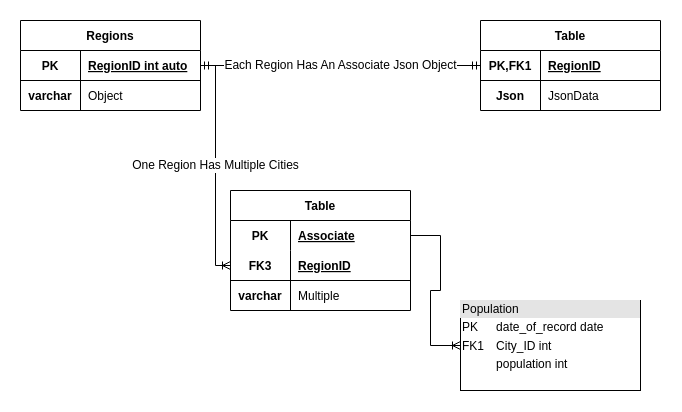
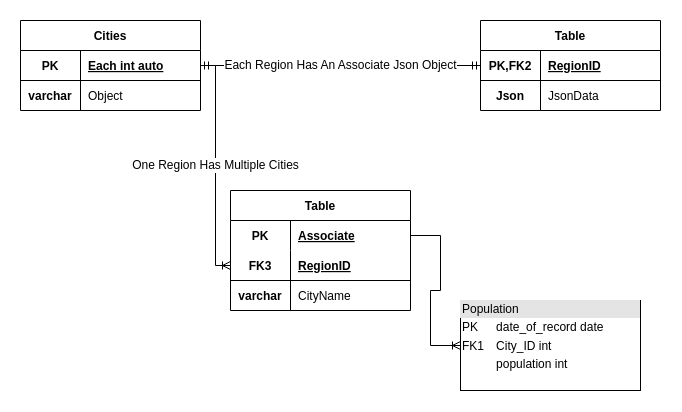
(110, 36) -> (110, 36)
(139, 66) -> (127, 66)
(510, 66) -> (510, 66)
(320, 296) -> (323, 296)
